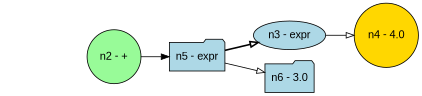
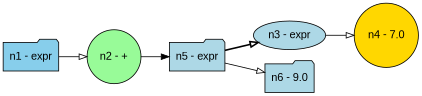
(386, 35) -> (386, 35)
none -> (31, 57)
(290, 78) -> (290, 78)
